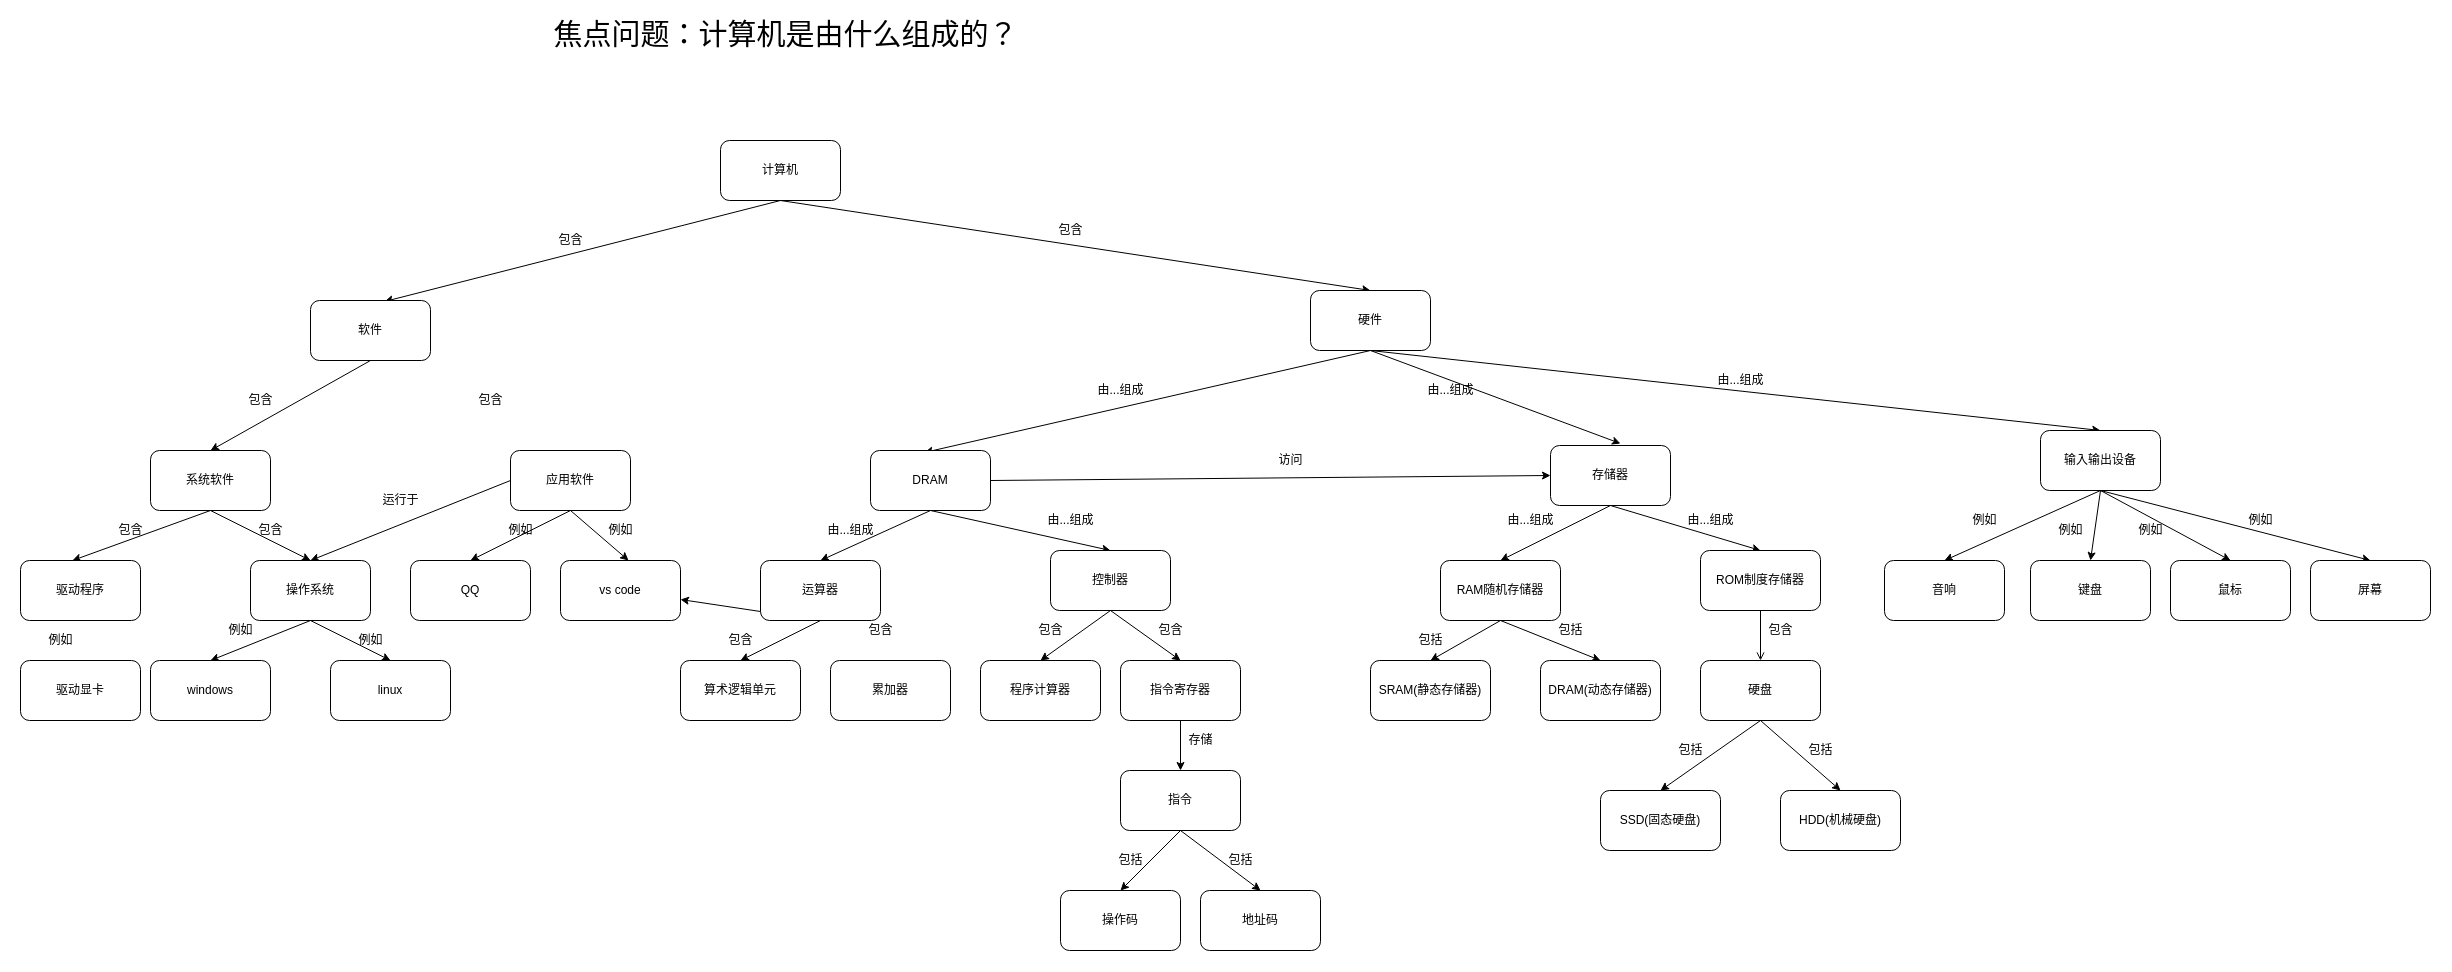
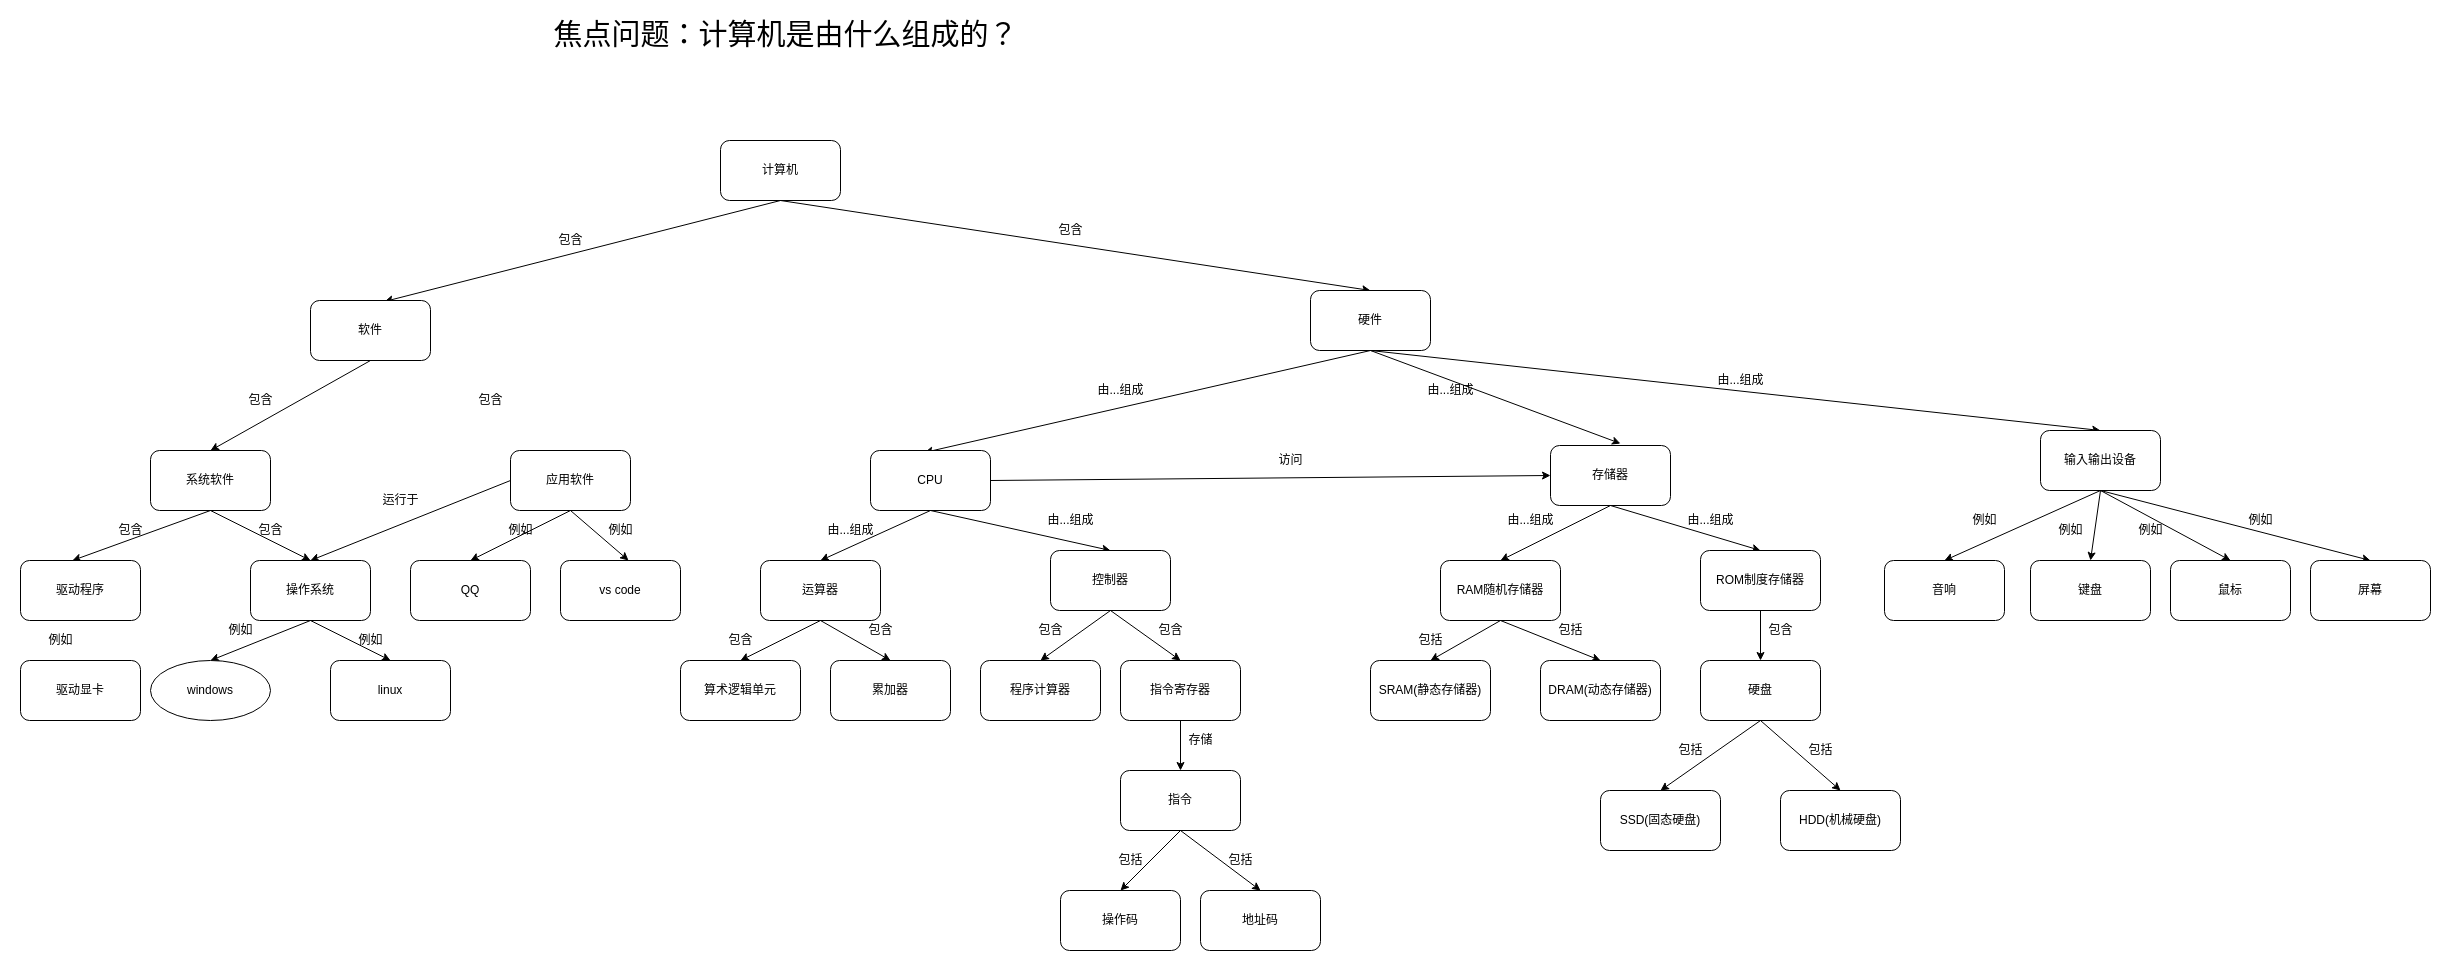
(931, 481) -> (931, 481)
(724, 606) -> (853, 639)
(1761, 654) -> (1761, 652)
(211, 691) -> (211, 691)
